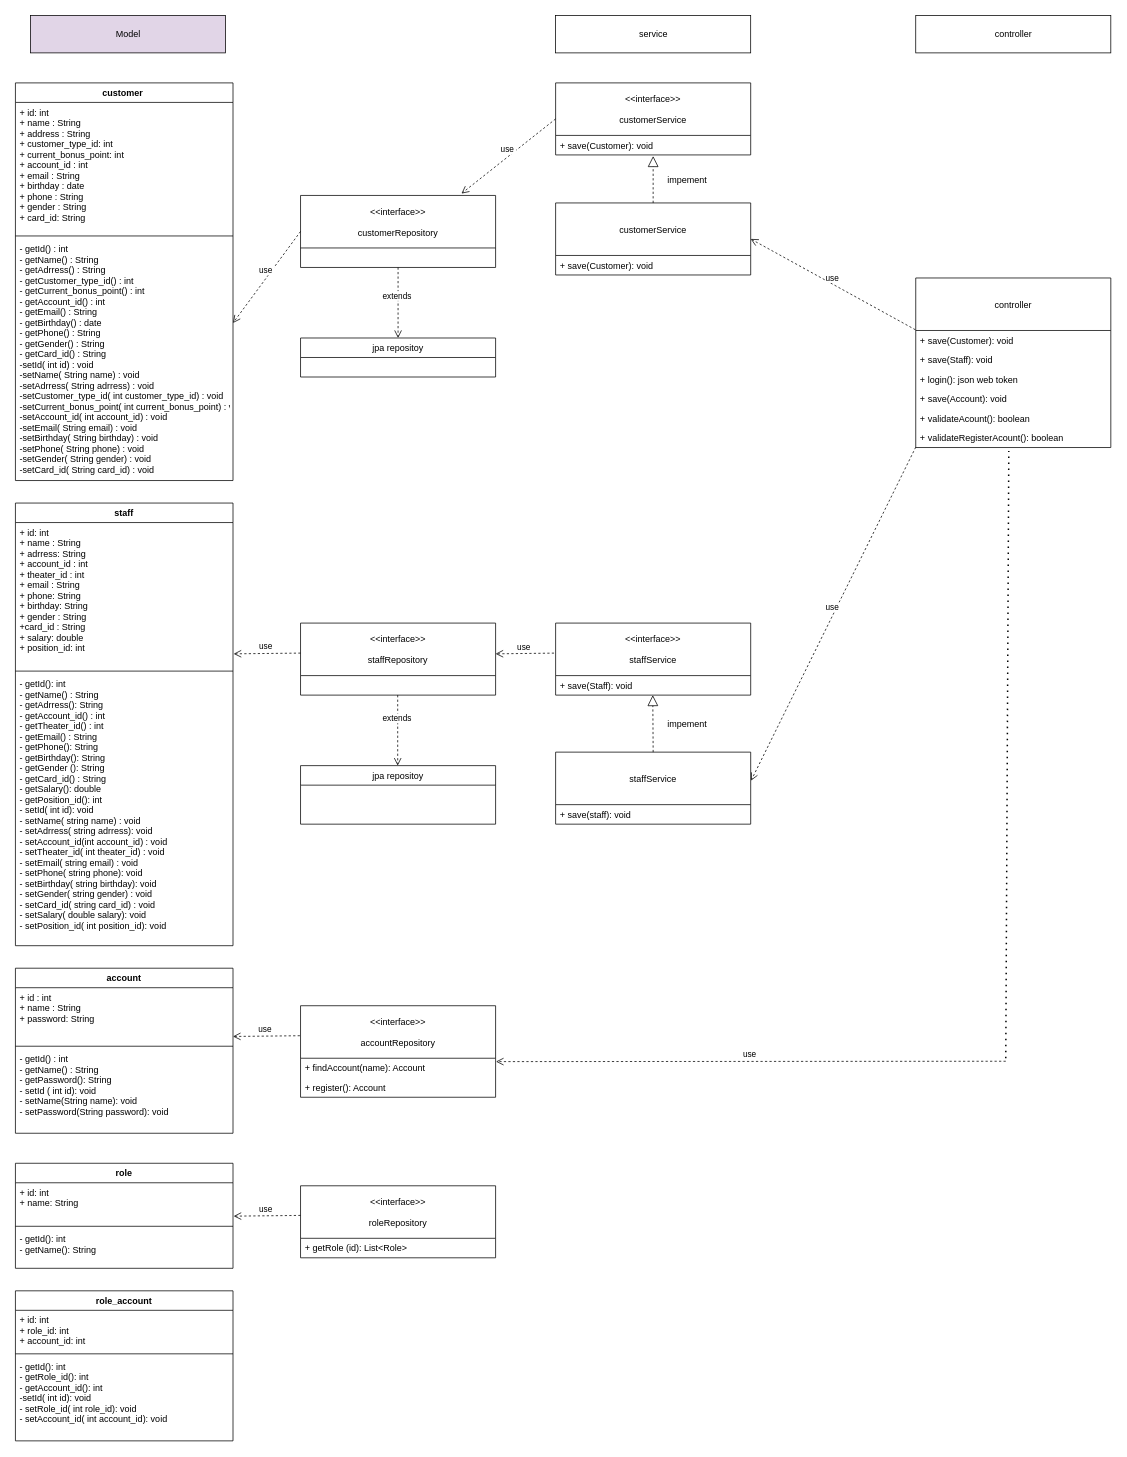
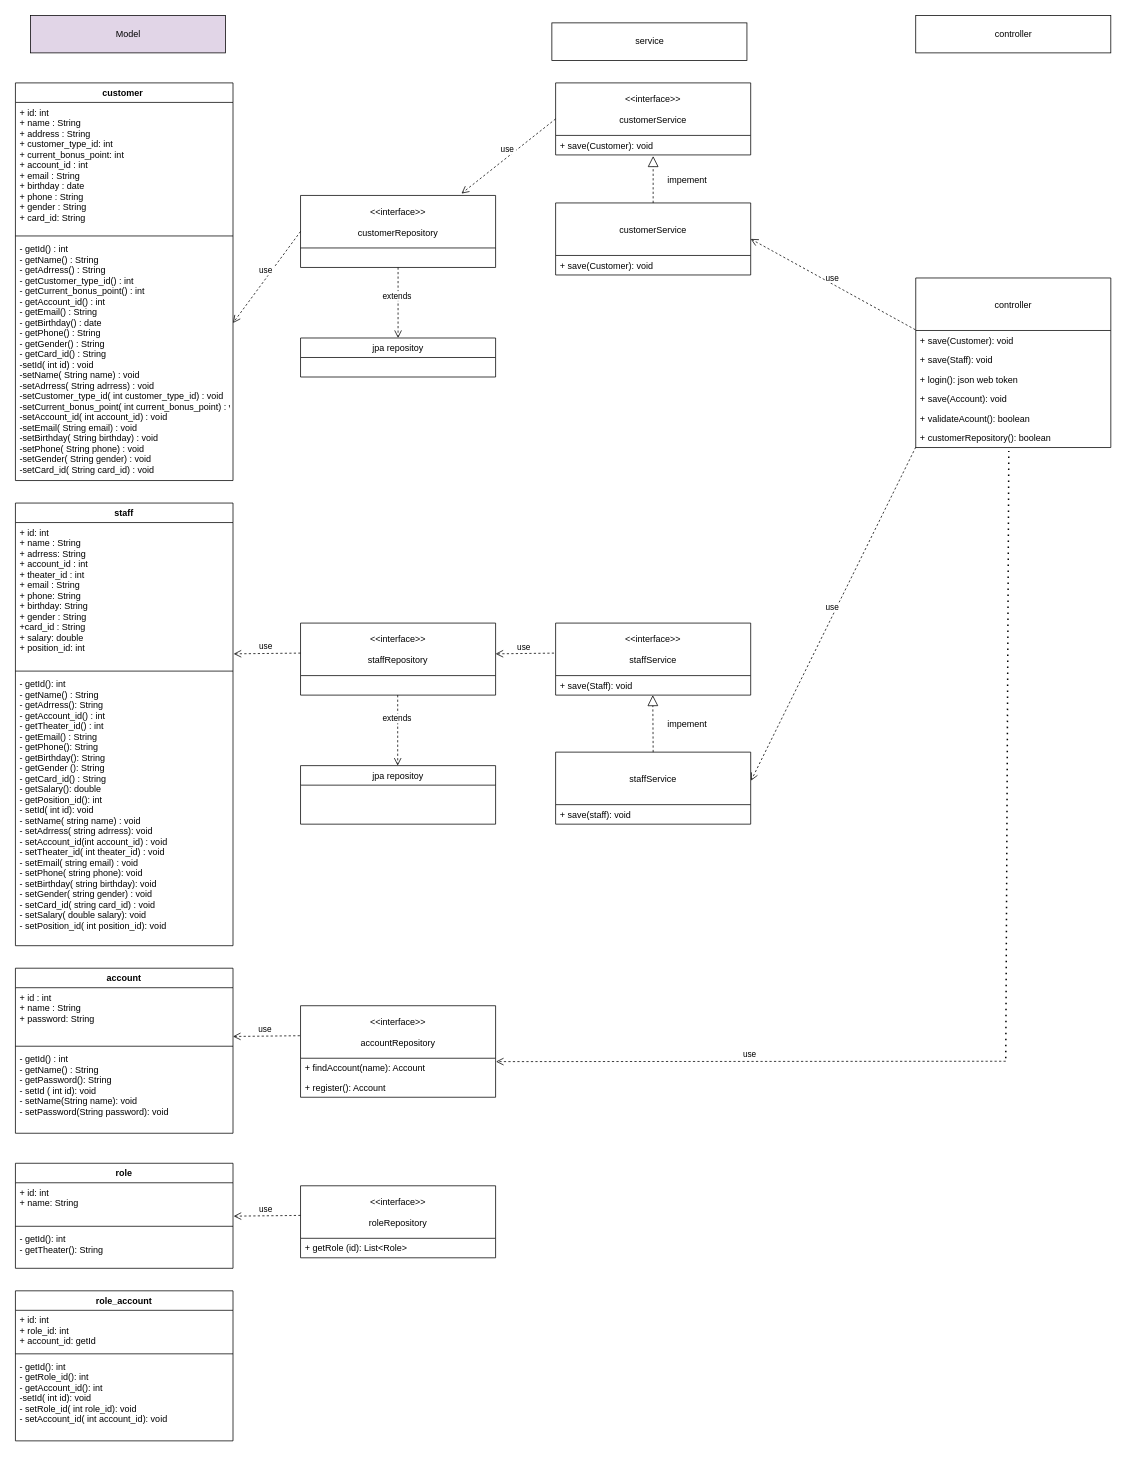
(653, 34) -> (649, 42)
(1000, 438) -> (992, 438)
(50, 1239) -> (50, 1239)
(36, 1320) -> (36, 1320)
